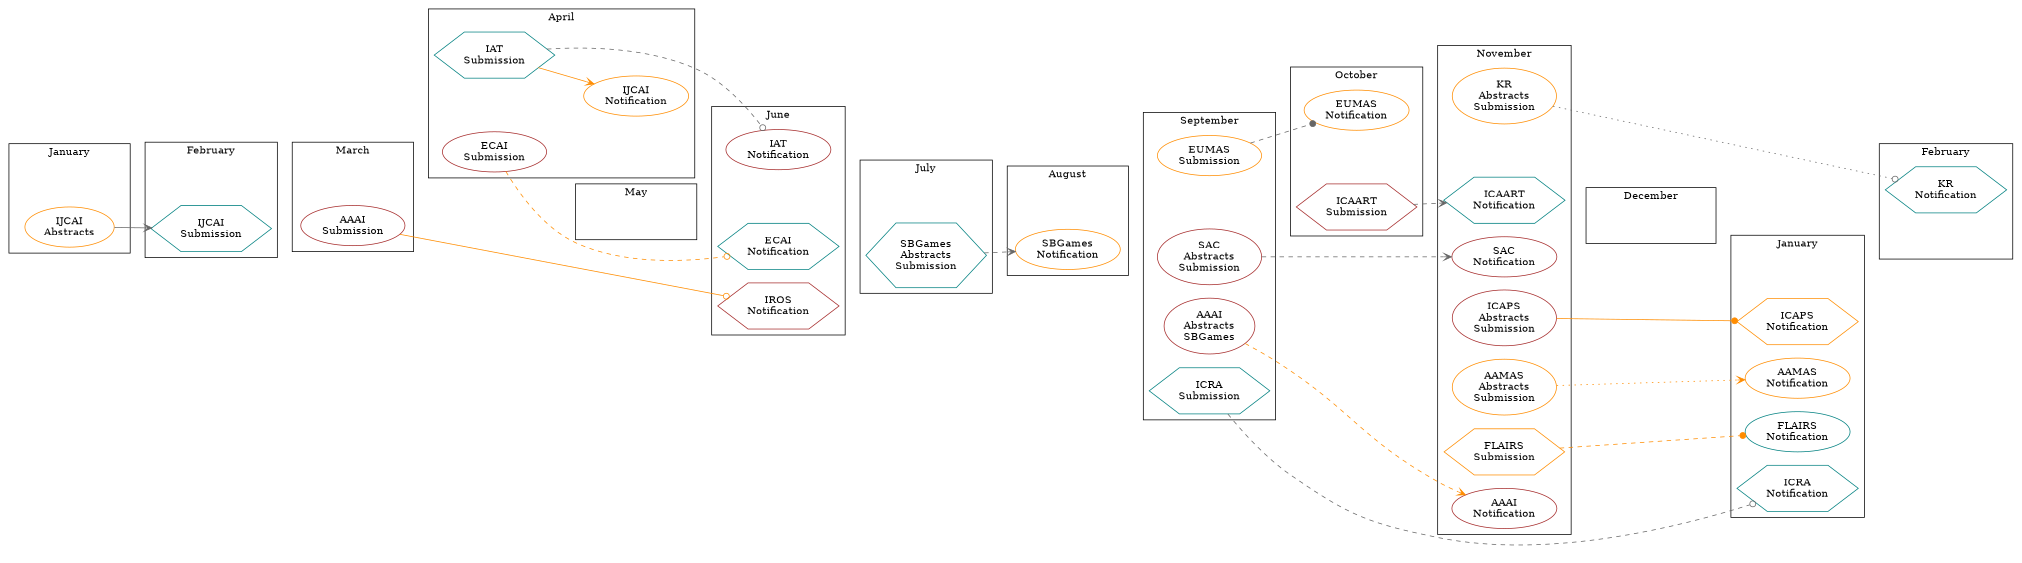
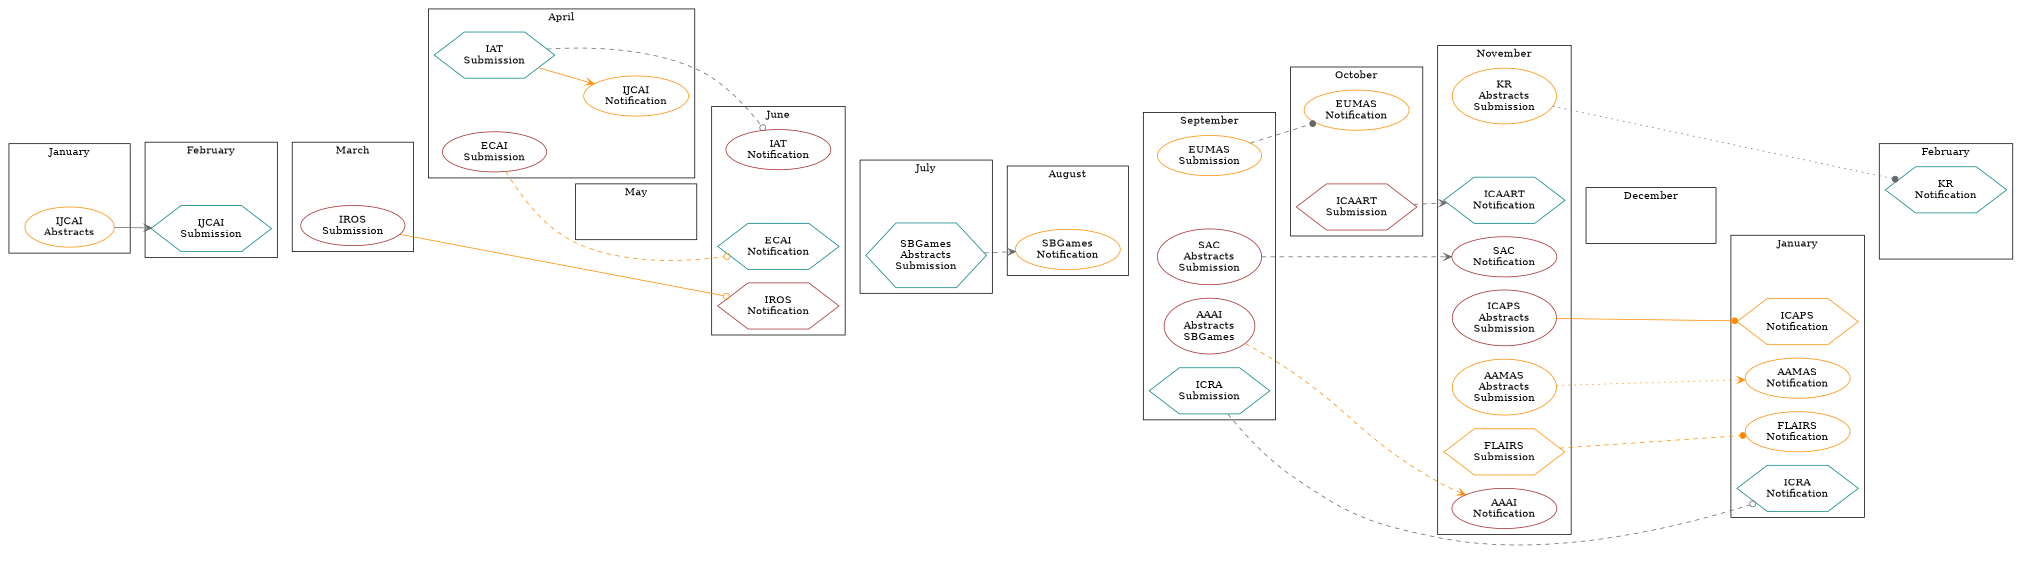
(1722, 142) -> (1722, 142)
(353, 226) -> (353, 226)
(1798, 432) -> (1798, 432)
